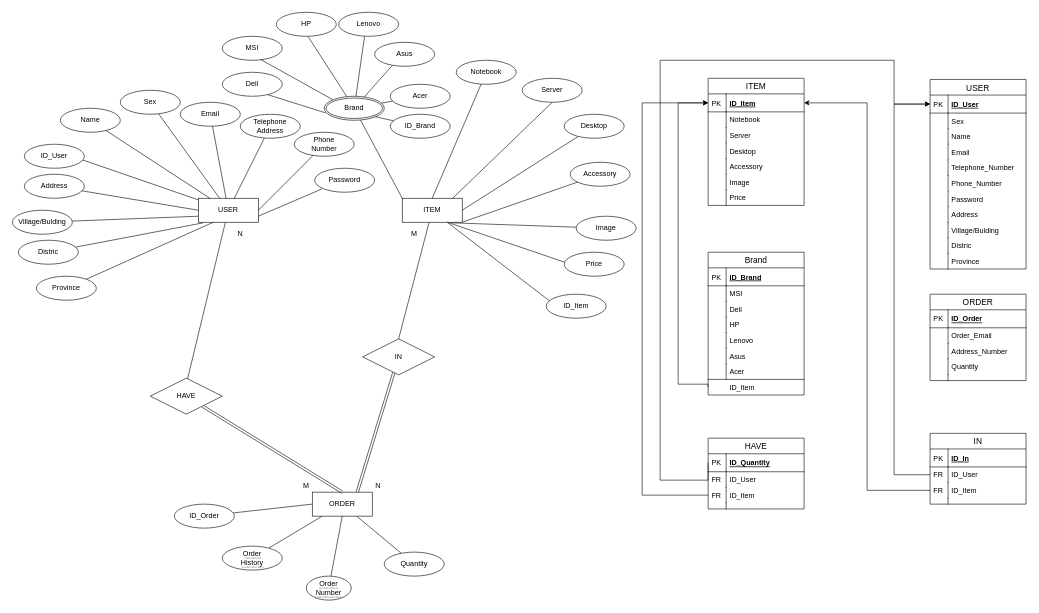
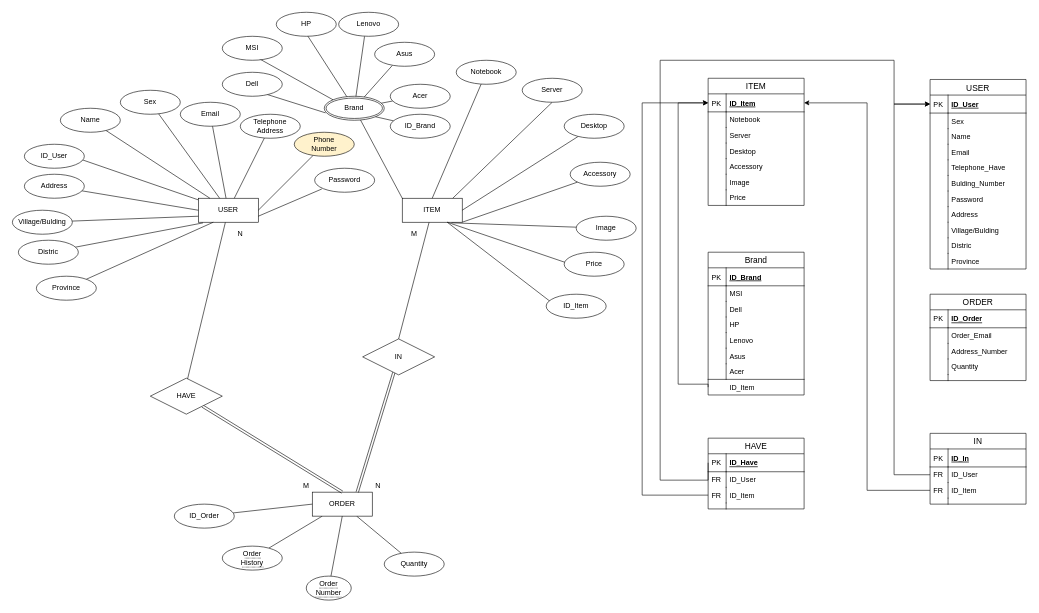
(324, 144) -> (324, 144)
(983, 168) -> (979, 168)
(976, 184) -> (978, 184)
(751, 463) -> (744, 463)
